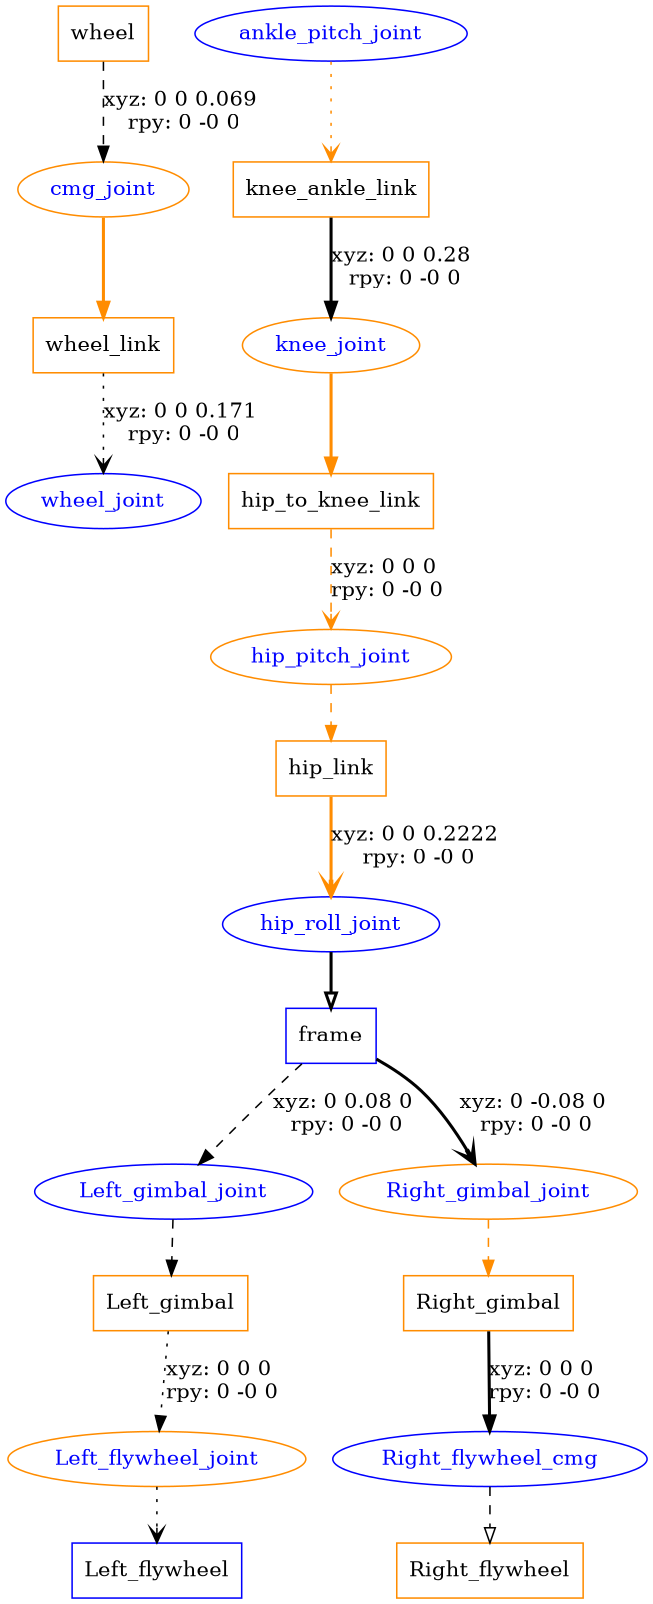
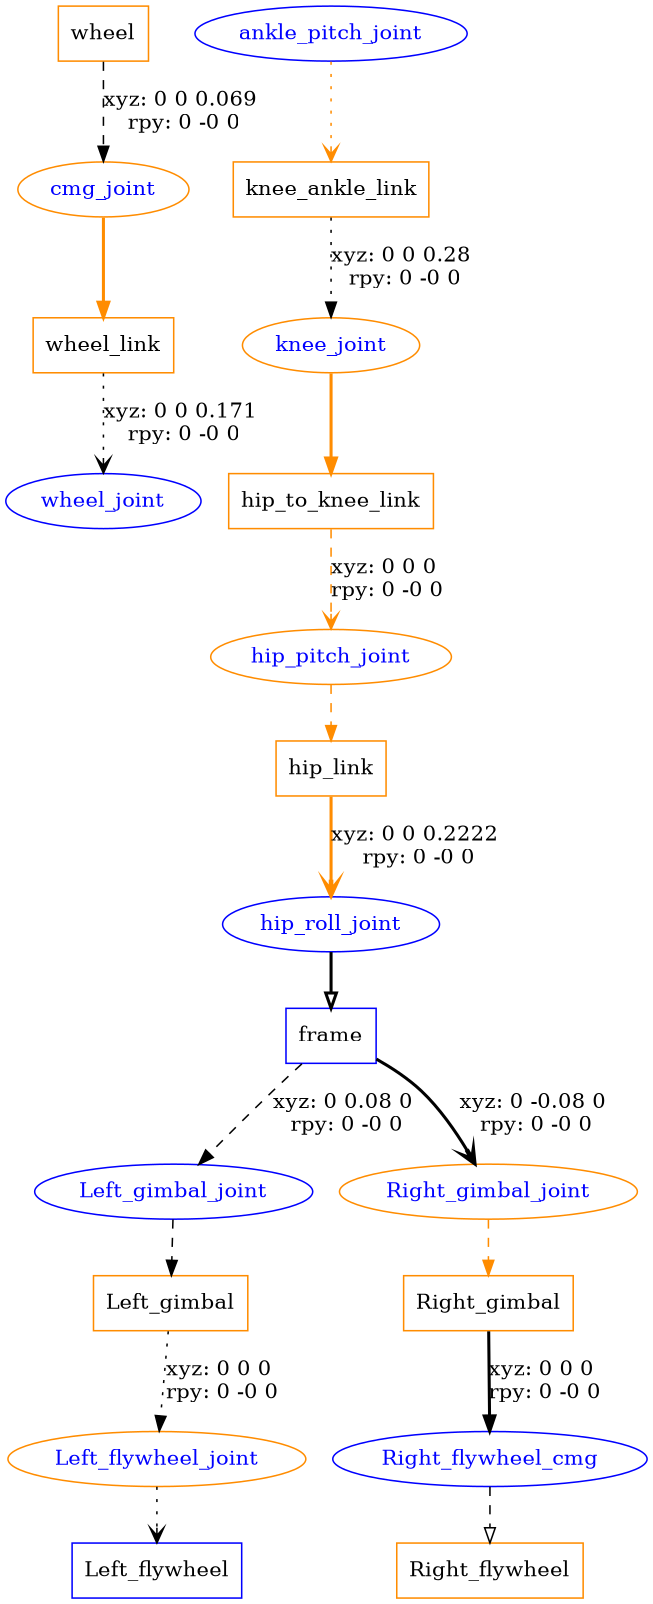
(331, 260) -> (331, 260)
